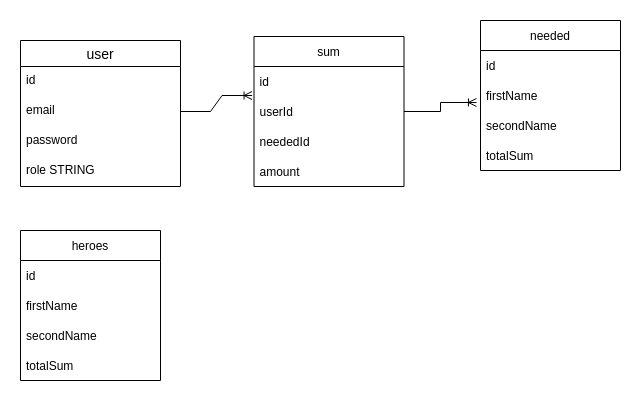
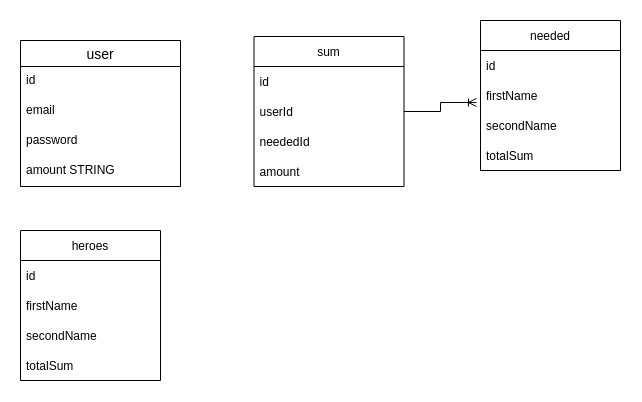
(217, 103) -> none
(60, 170) -> (68, 170)
